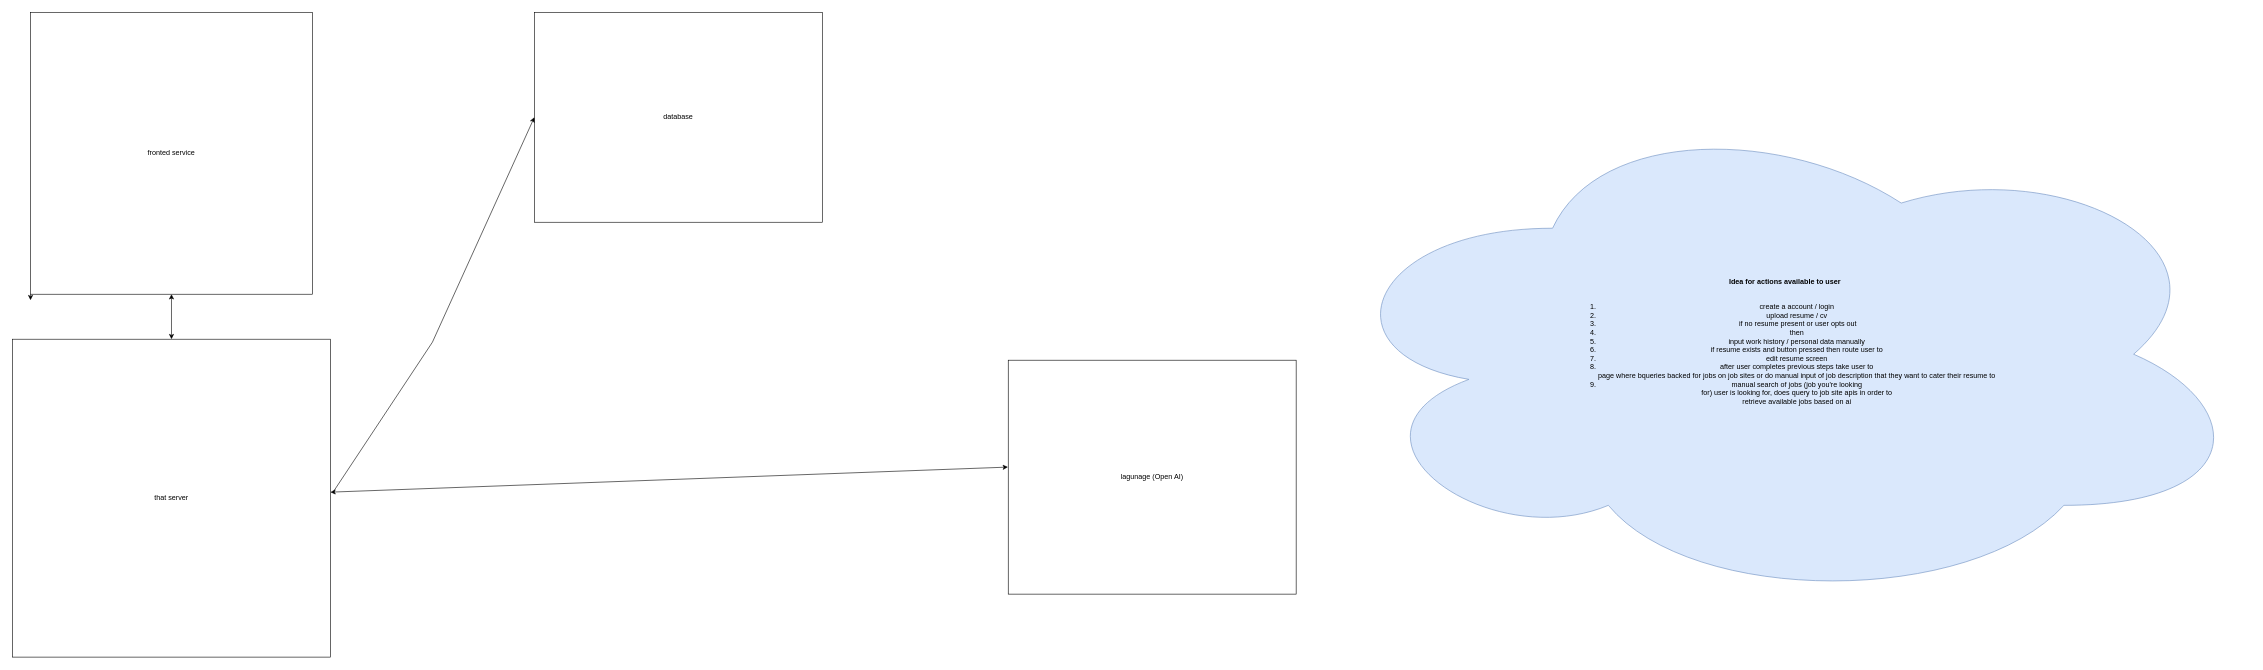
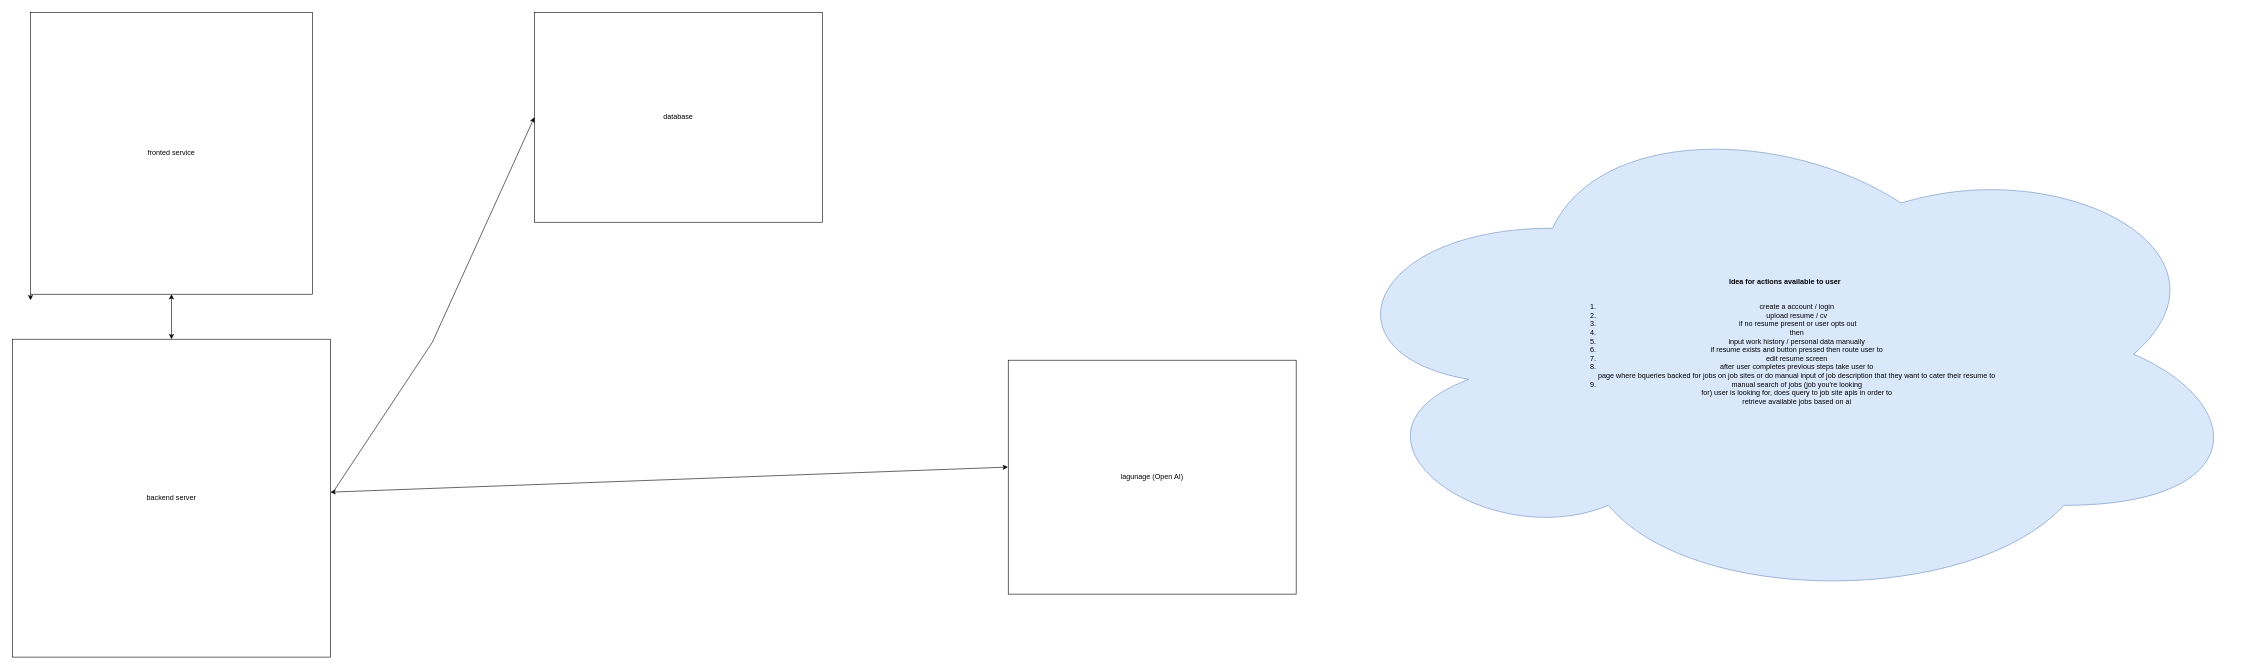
(171, 498) -> (171, 498)
